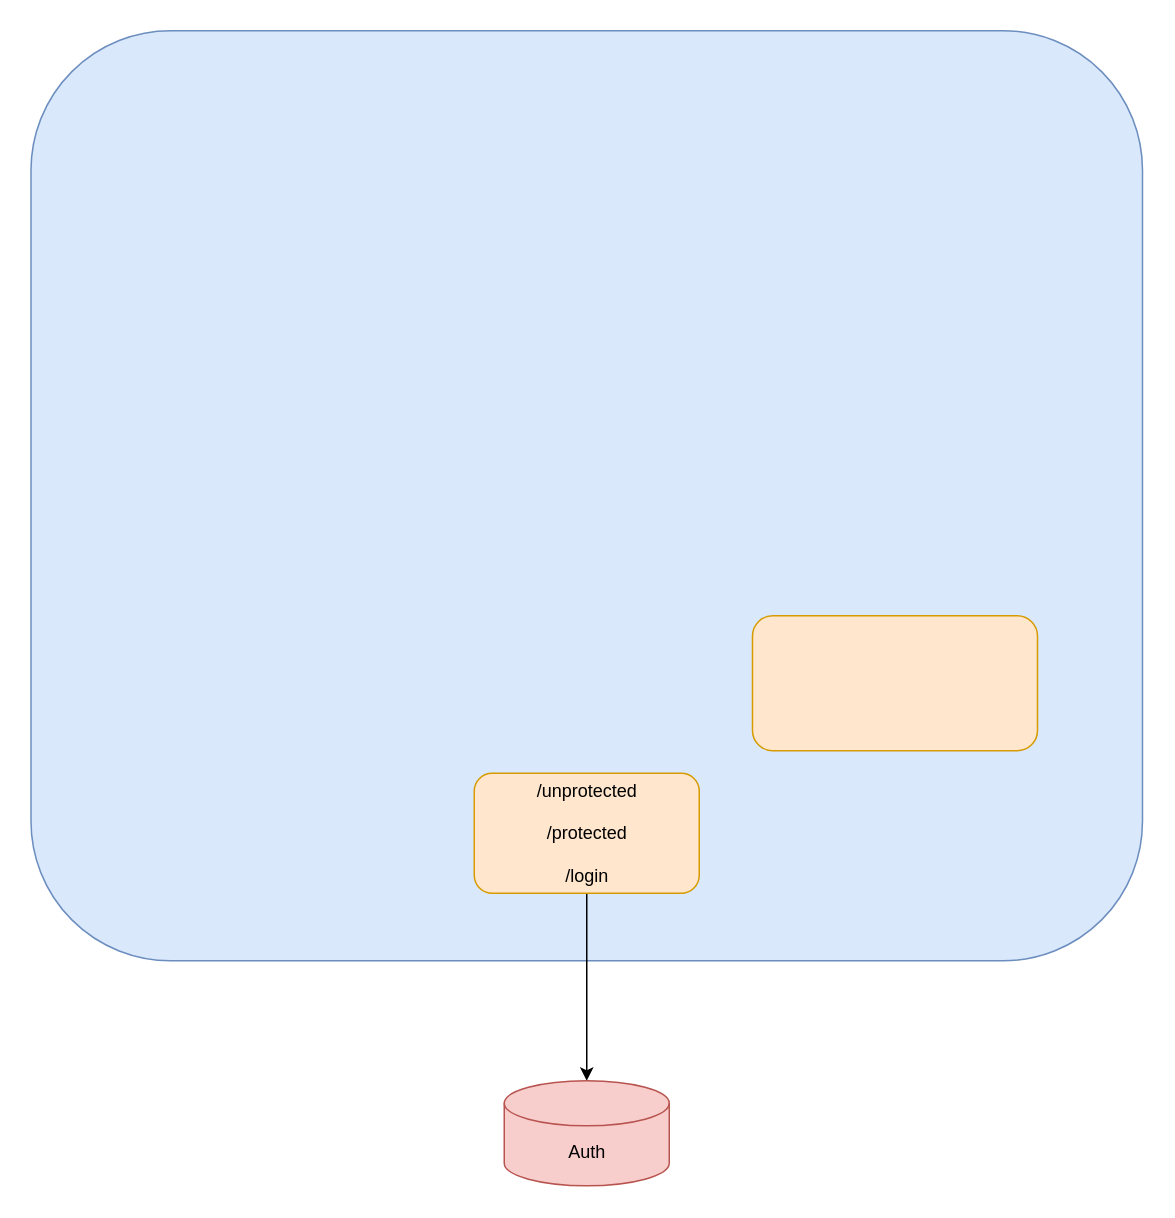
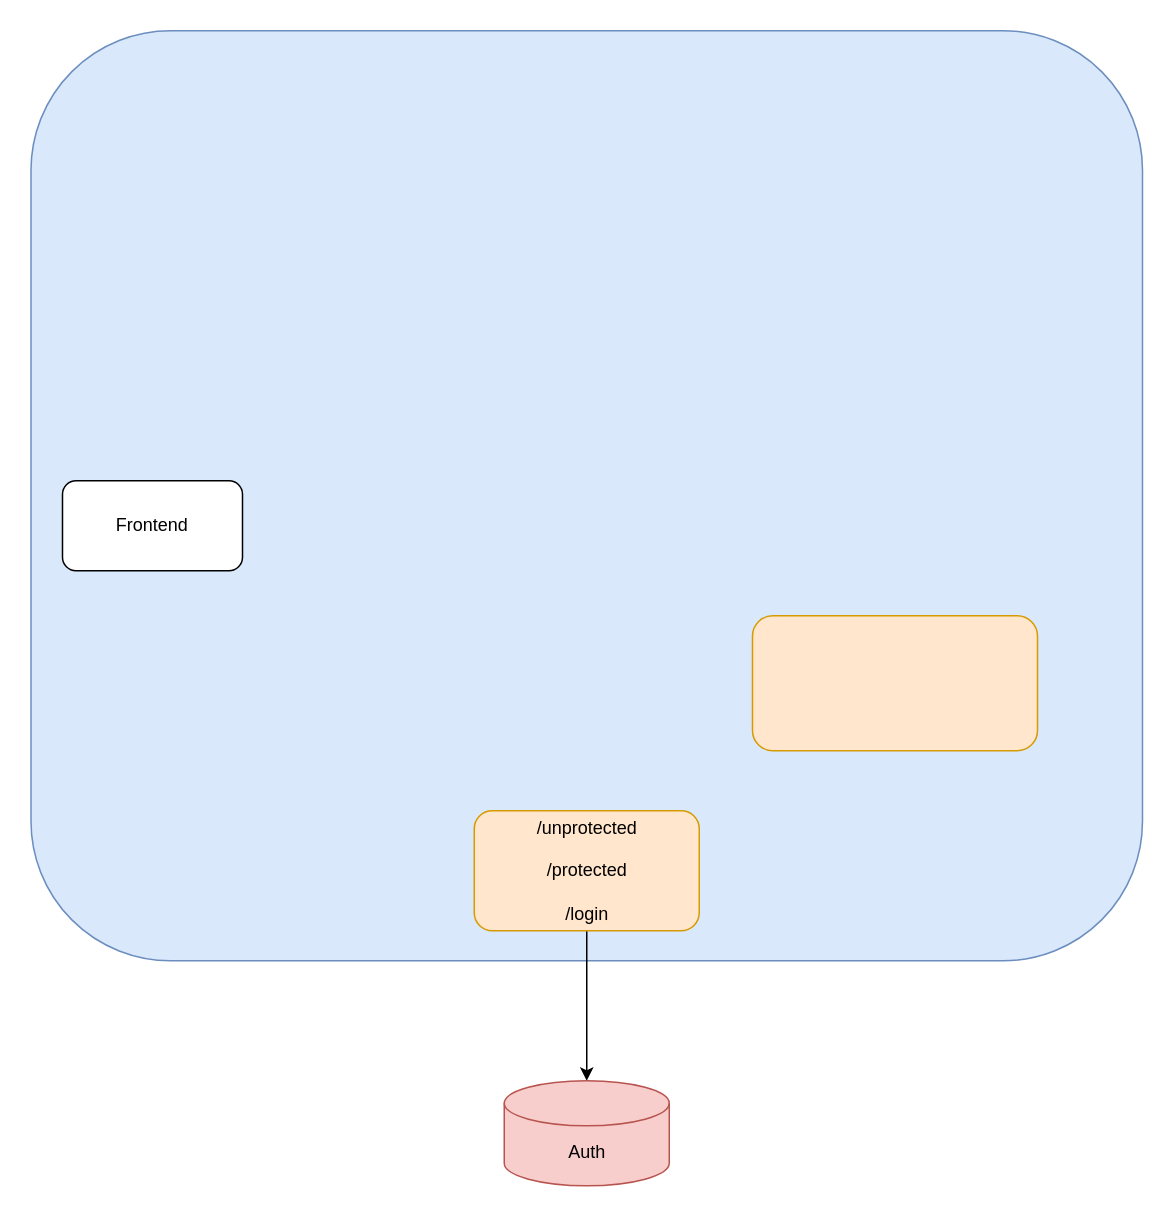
none -> (152, 526)
(587, 833) -> (587, 871)
